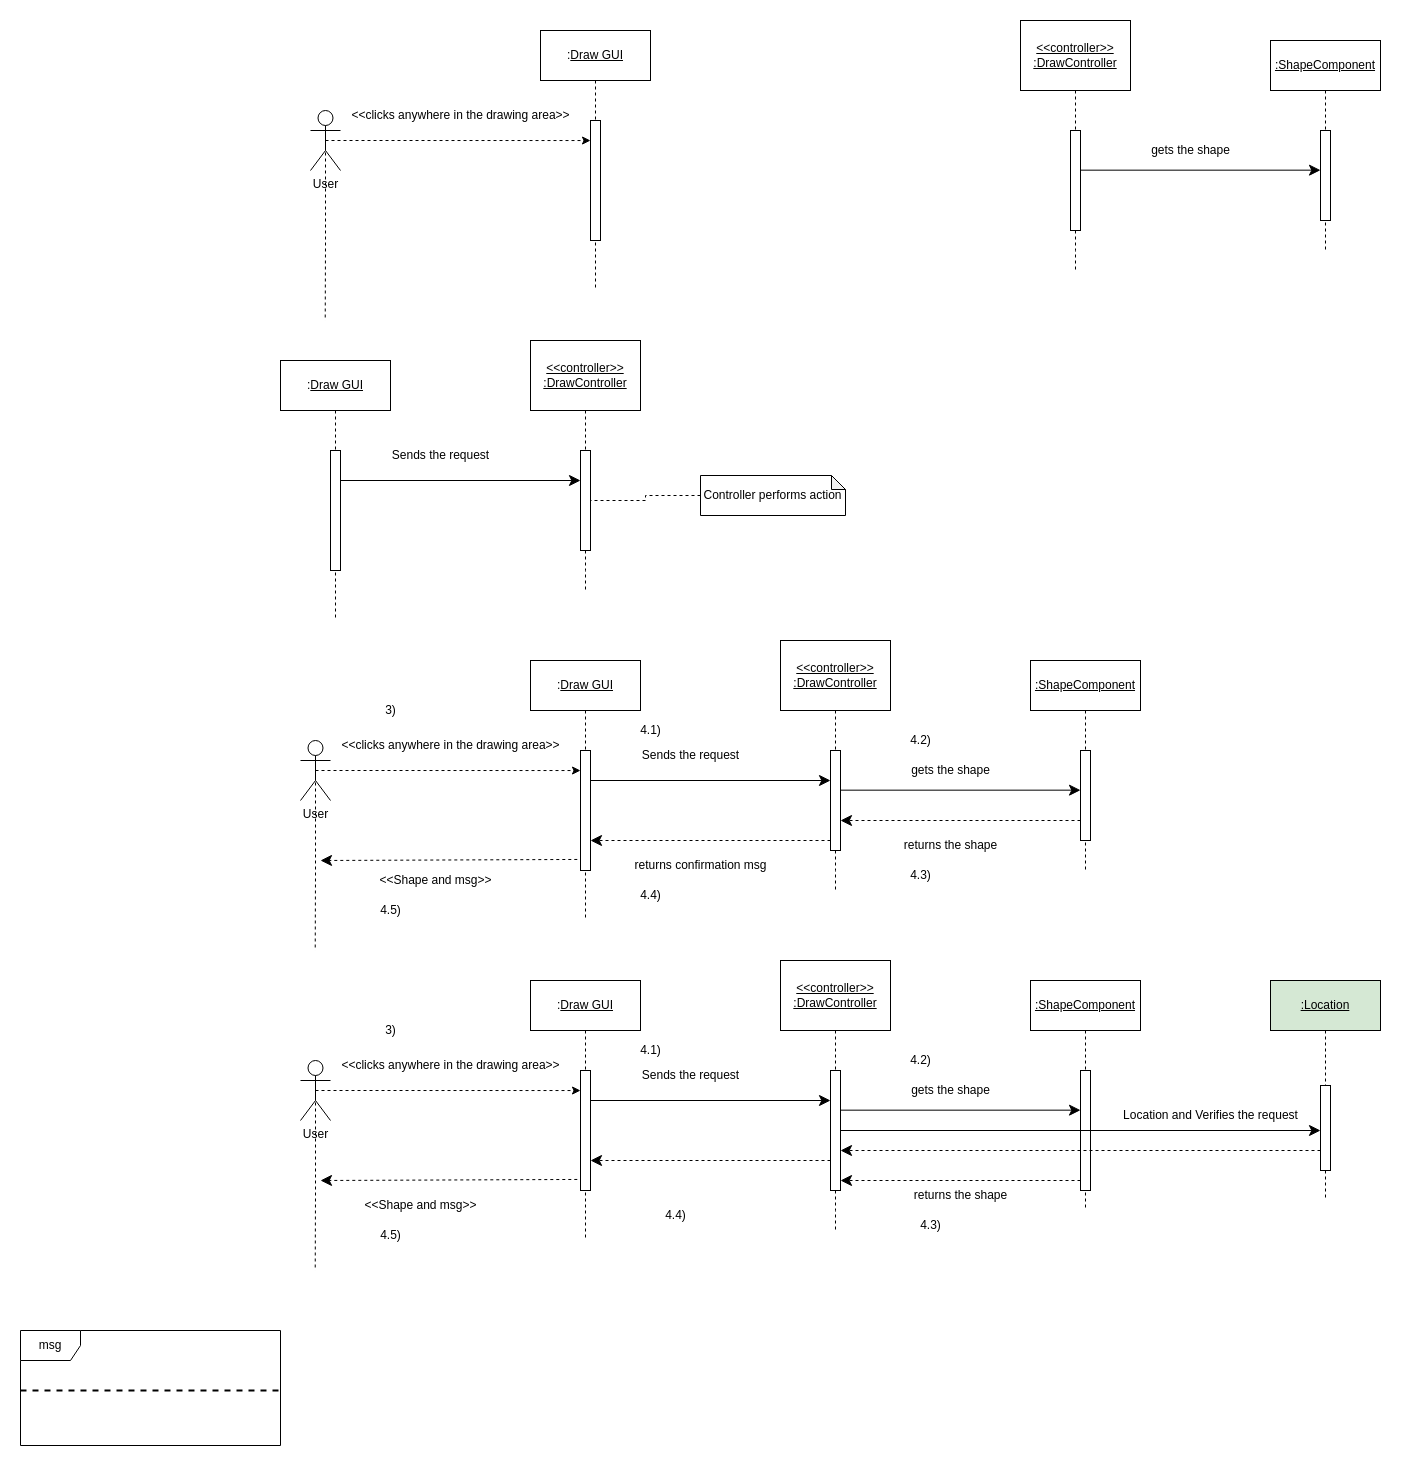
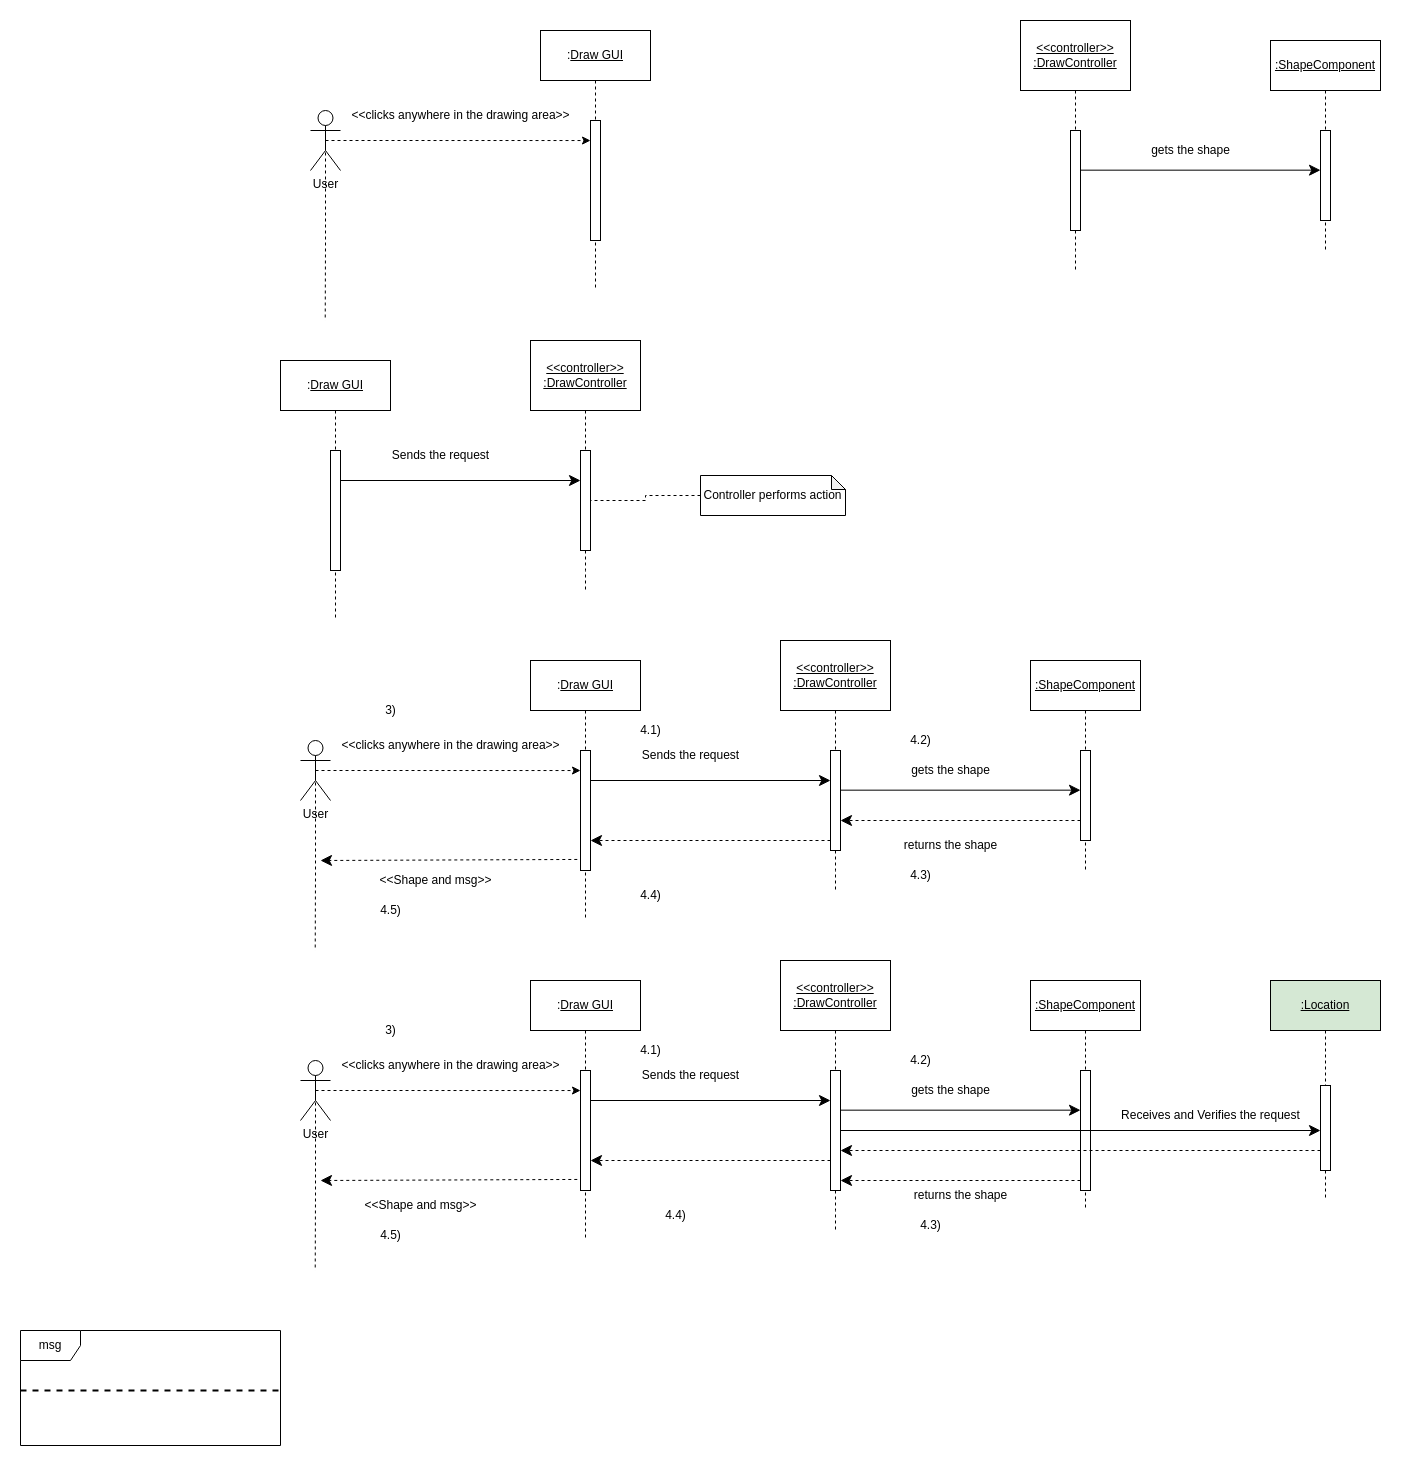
(701, 866) -> none
(1211, 1116) -> (1211, 1116)
